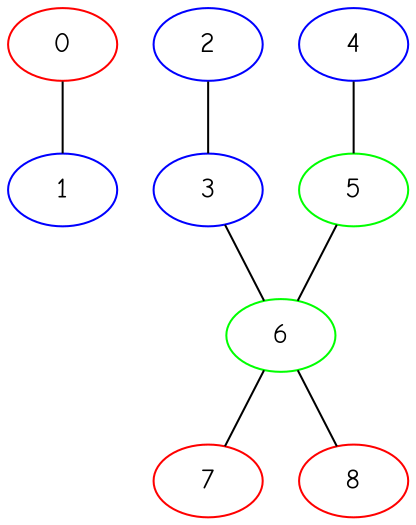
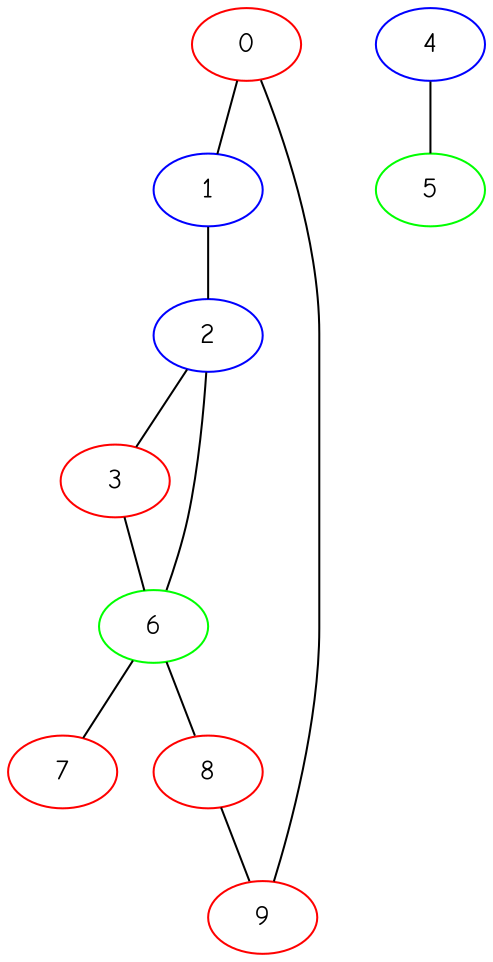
(208, 190) -> (115, 481)
none -> (208, 263)
(317, 263) -> (194, 483)
none -> (263, 917)
